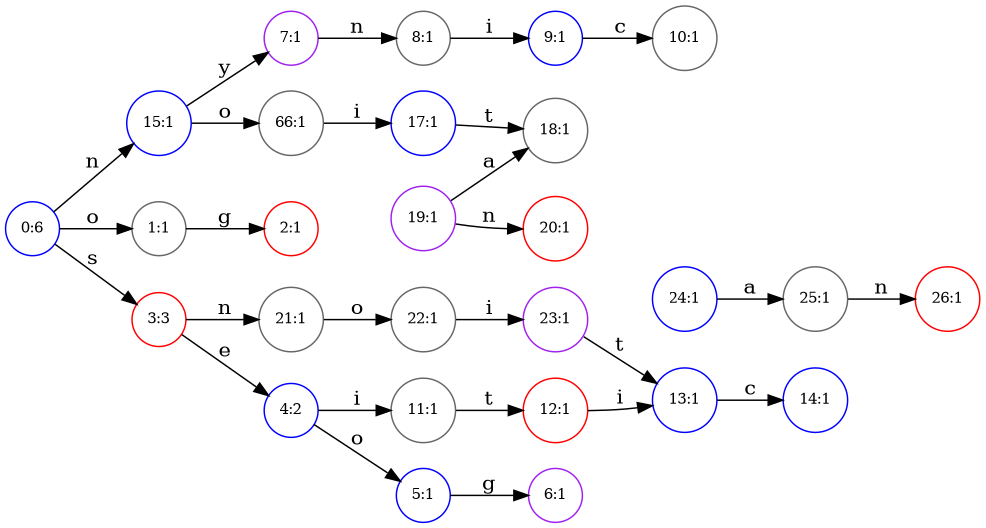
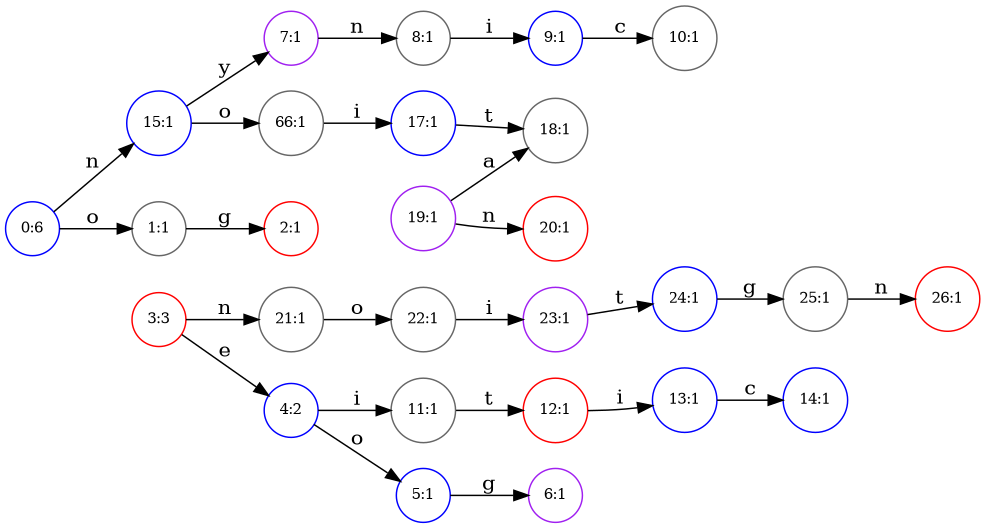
(90, 270) -> none
(750, 288) -> (750, 288)
(614, 356) -> (613, 311)
